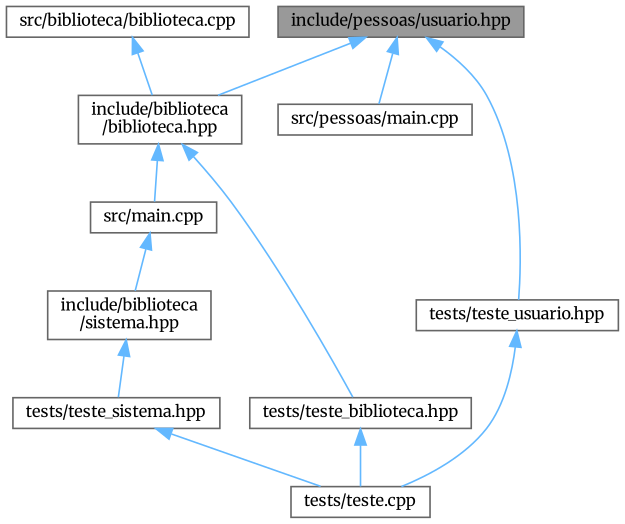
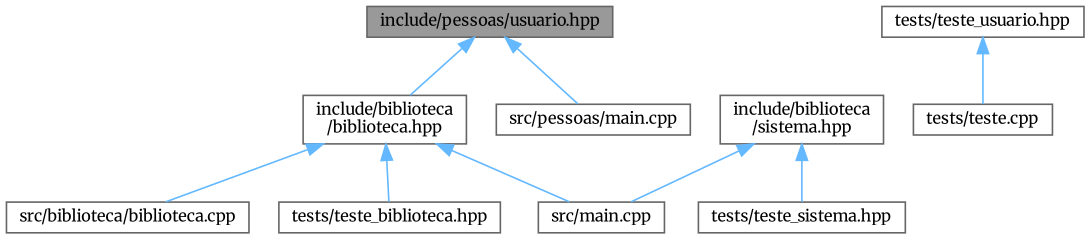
(145, 74) -> (237, 176)
(510, 162) -> none
(141, 270) -> (685, 176)
(246, 460) -> none
(361, 466) -> none
